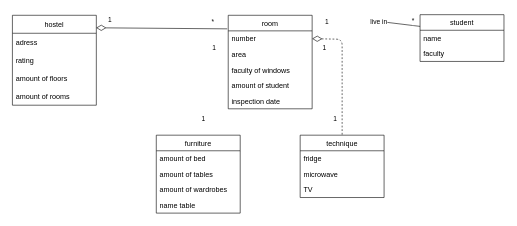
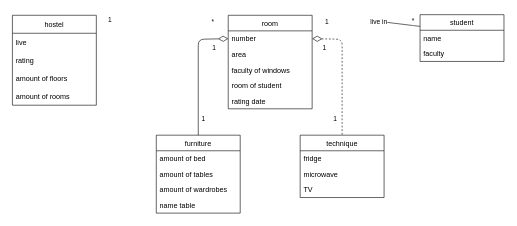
(166, 28) -> none
(28, 43) -> (22, 43)
none -> (198, 77)
(264, 86) -> (260, 86)
(259, 101) -> (252, 101)
